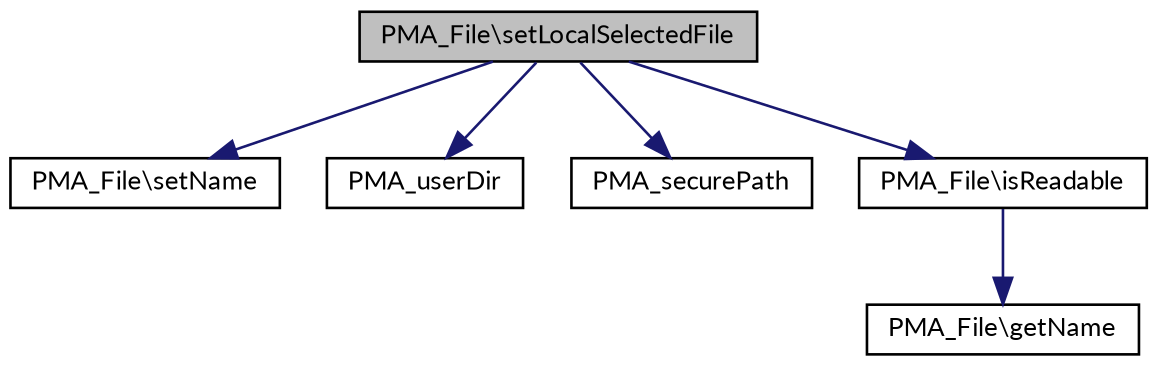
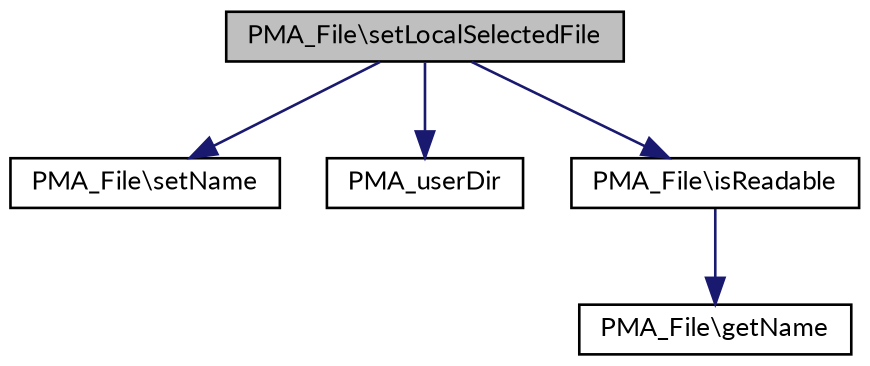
(692, 183) -> none
